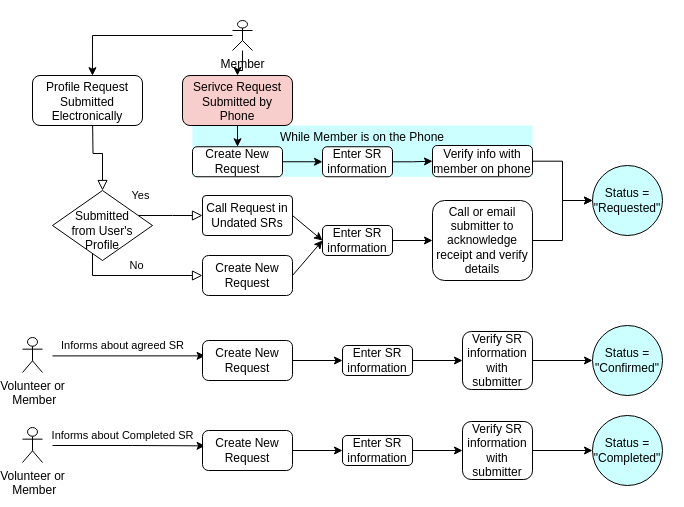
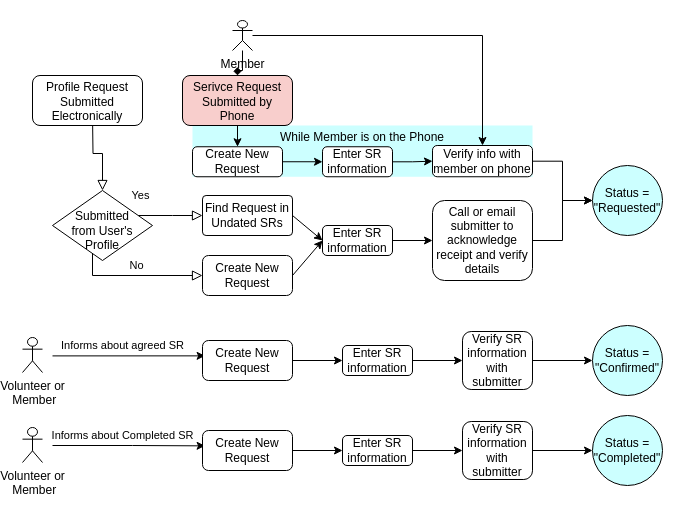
(147, 36) -> (419, 36)
(243, 71) -> (242, 71)
(248, 216) -> (248, 216)
